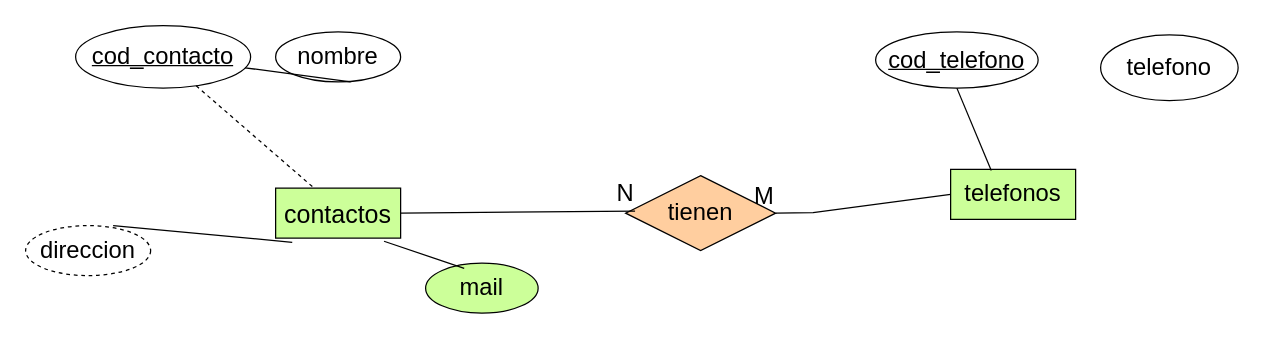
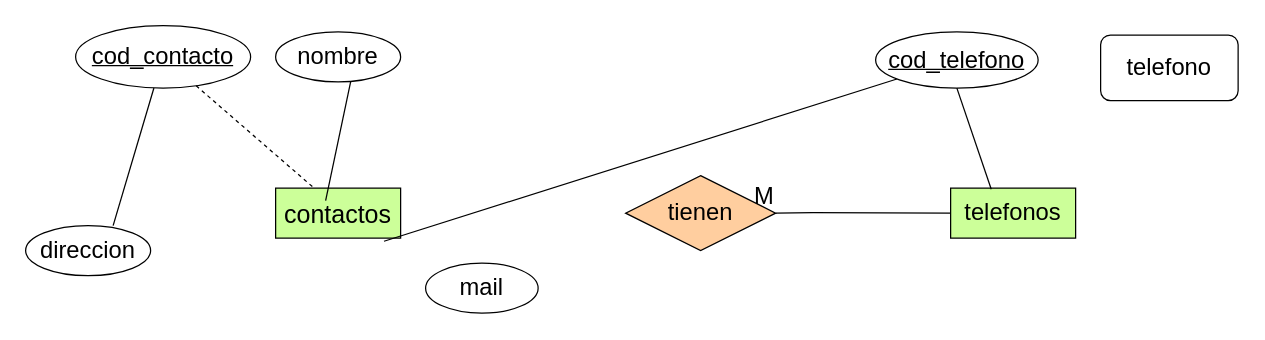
(1169, 68) -> (1169, 68)
(298, 75) -> (338, 141)
(1013, 194) -> (1013, 213)
(558, 212) -> none
(202, 234) -> (133, 157)
(88, 251) -> (88, 251)
(424, 255) -> (688, 145)
(482, 288) -> (482, 288)
